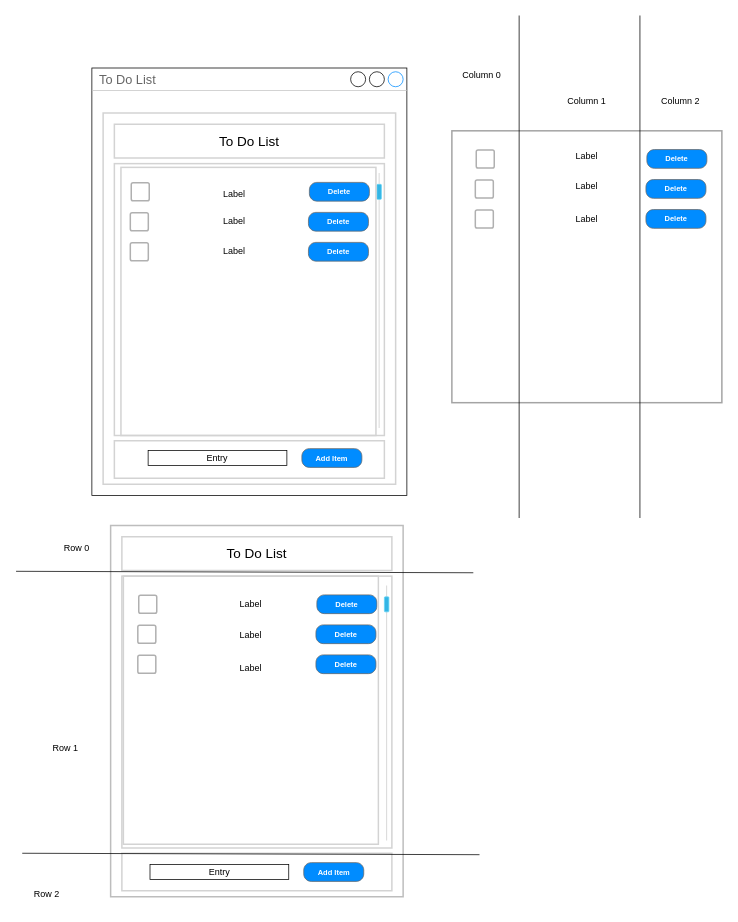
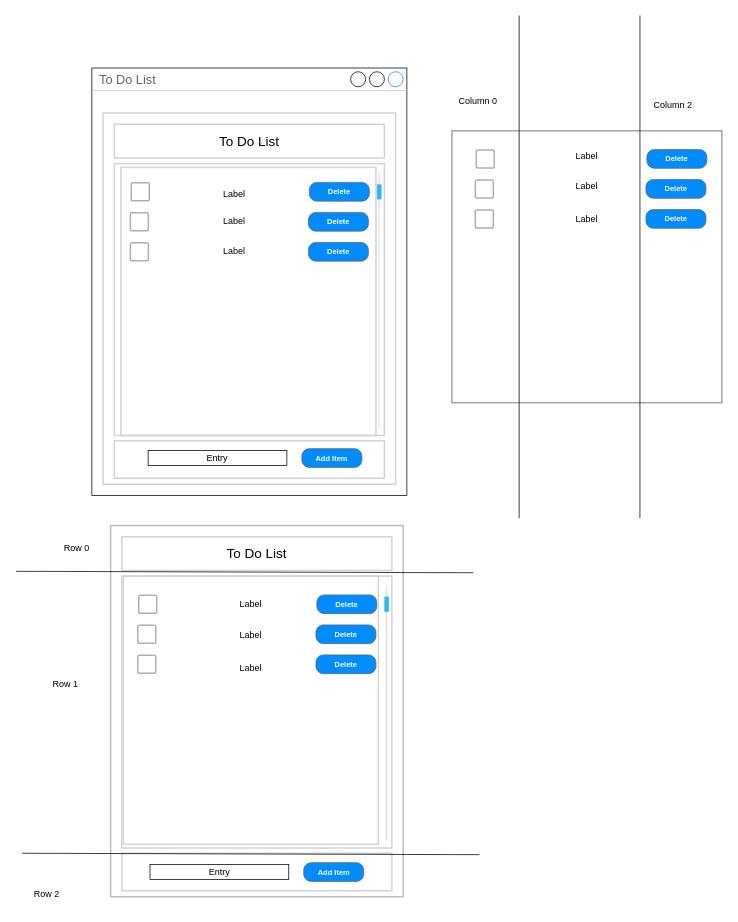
(482, 75) -> (478, 102)
(587, 102) -> none
(681, 102) -> (673, 105)
(66, 748) -> (66, 684)
